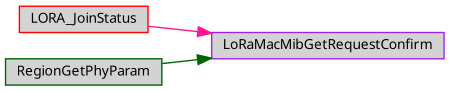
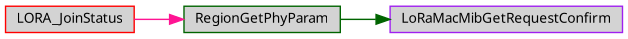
(173, 29) -> (152, 19)
